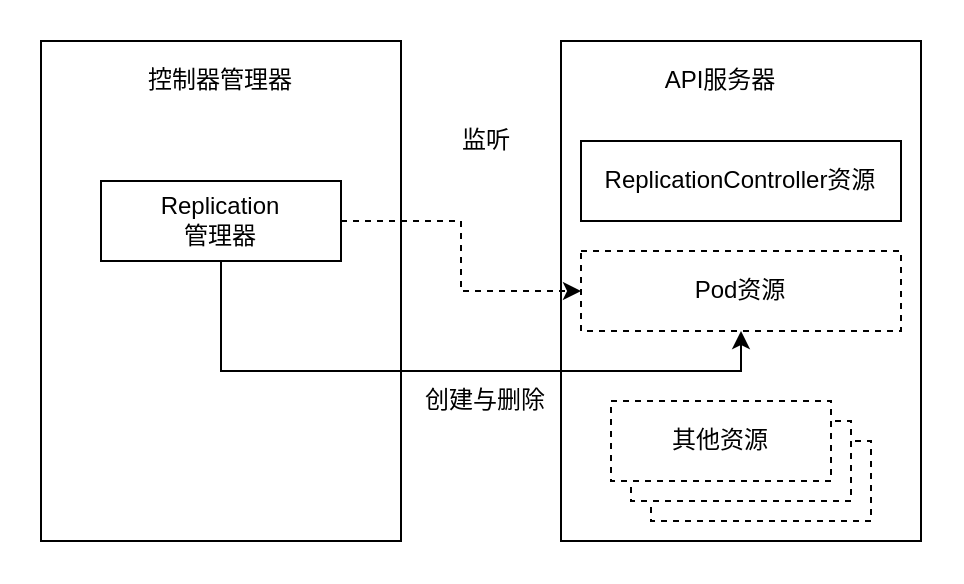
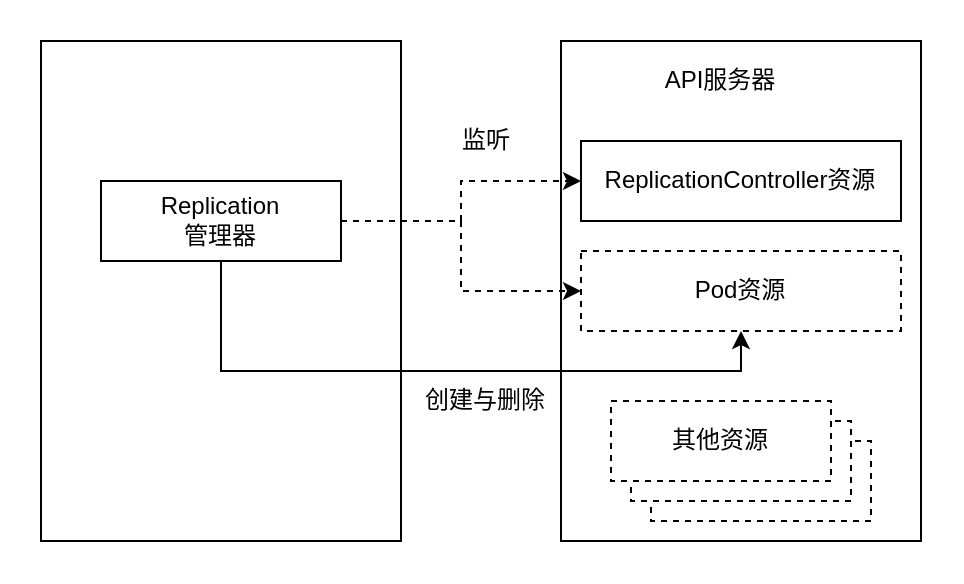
(221, 81) -> none
none -> (496, 181)
